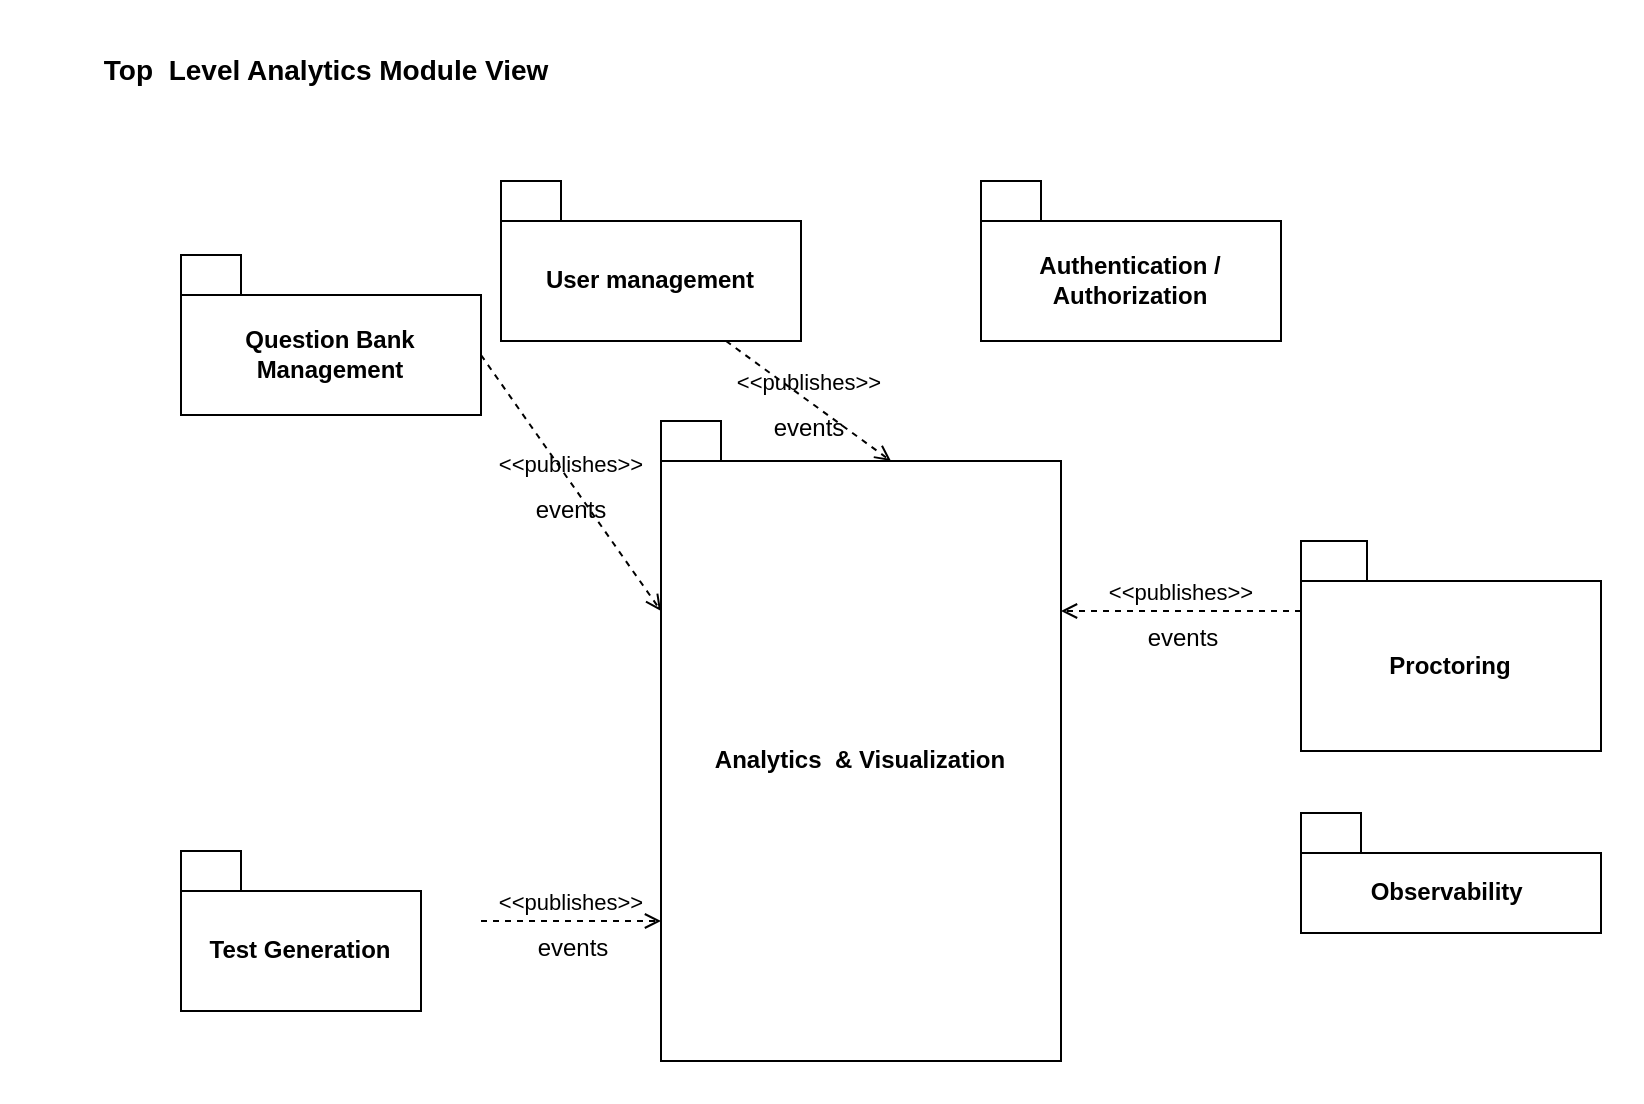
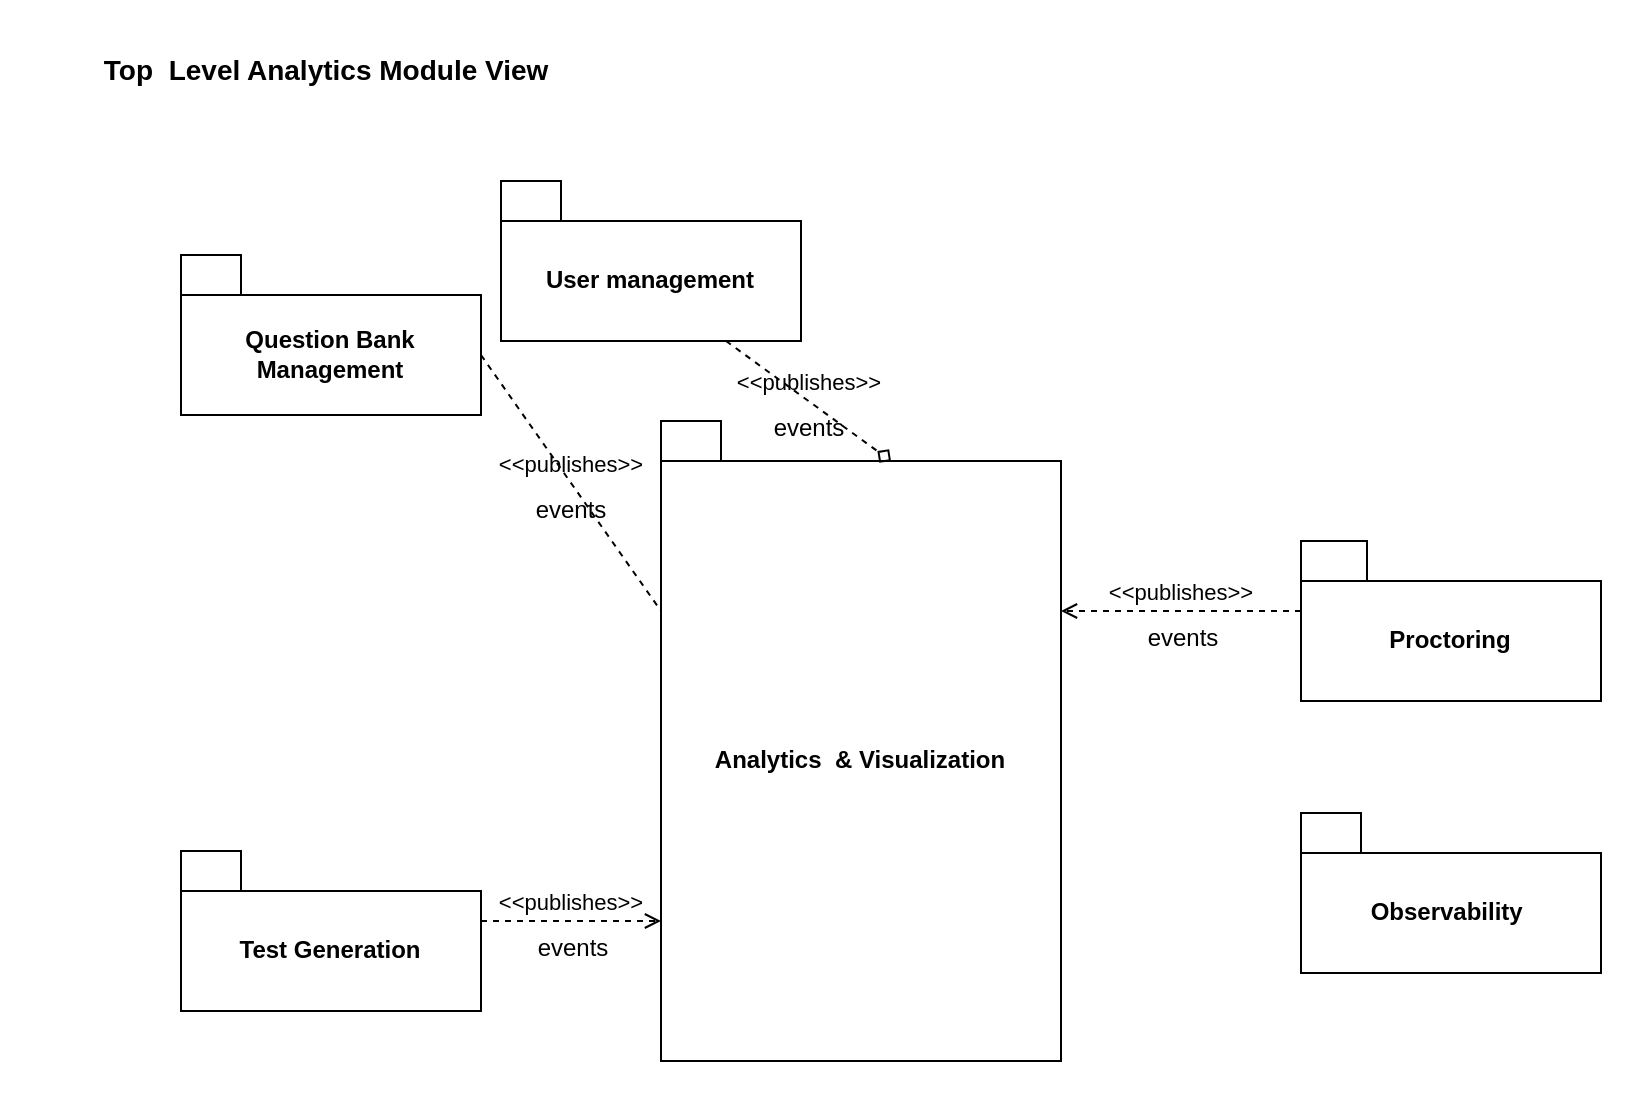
(1131, 261) -> none
(881, 454) -> (877, 451)
(656, 604) -> (658, 606)
(1451, 646) -> (1451, 621)
(1451, 873) -> (1451, 893)
(301, 931) -> (331, 931)
